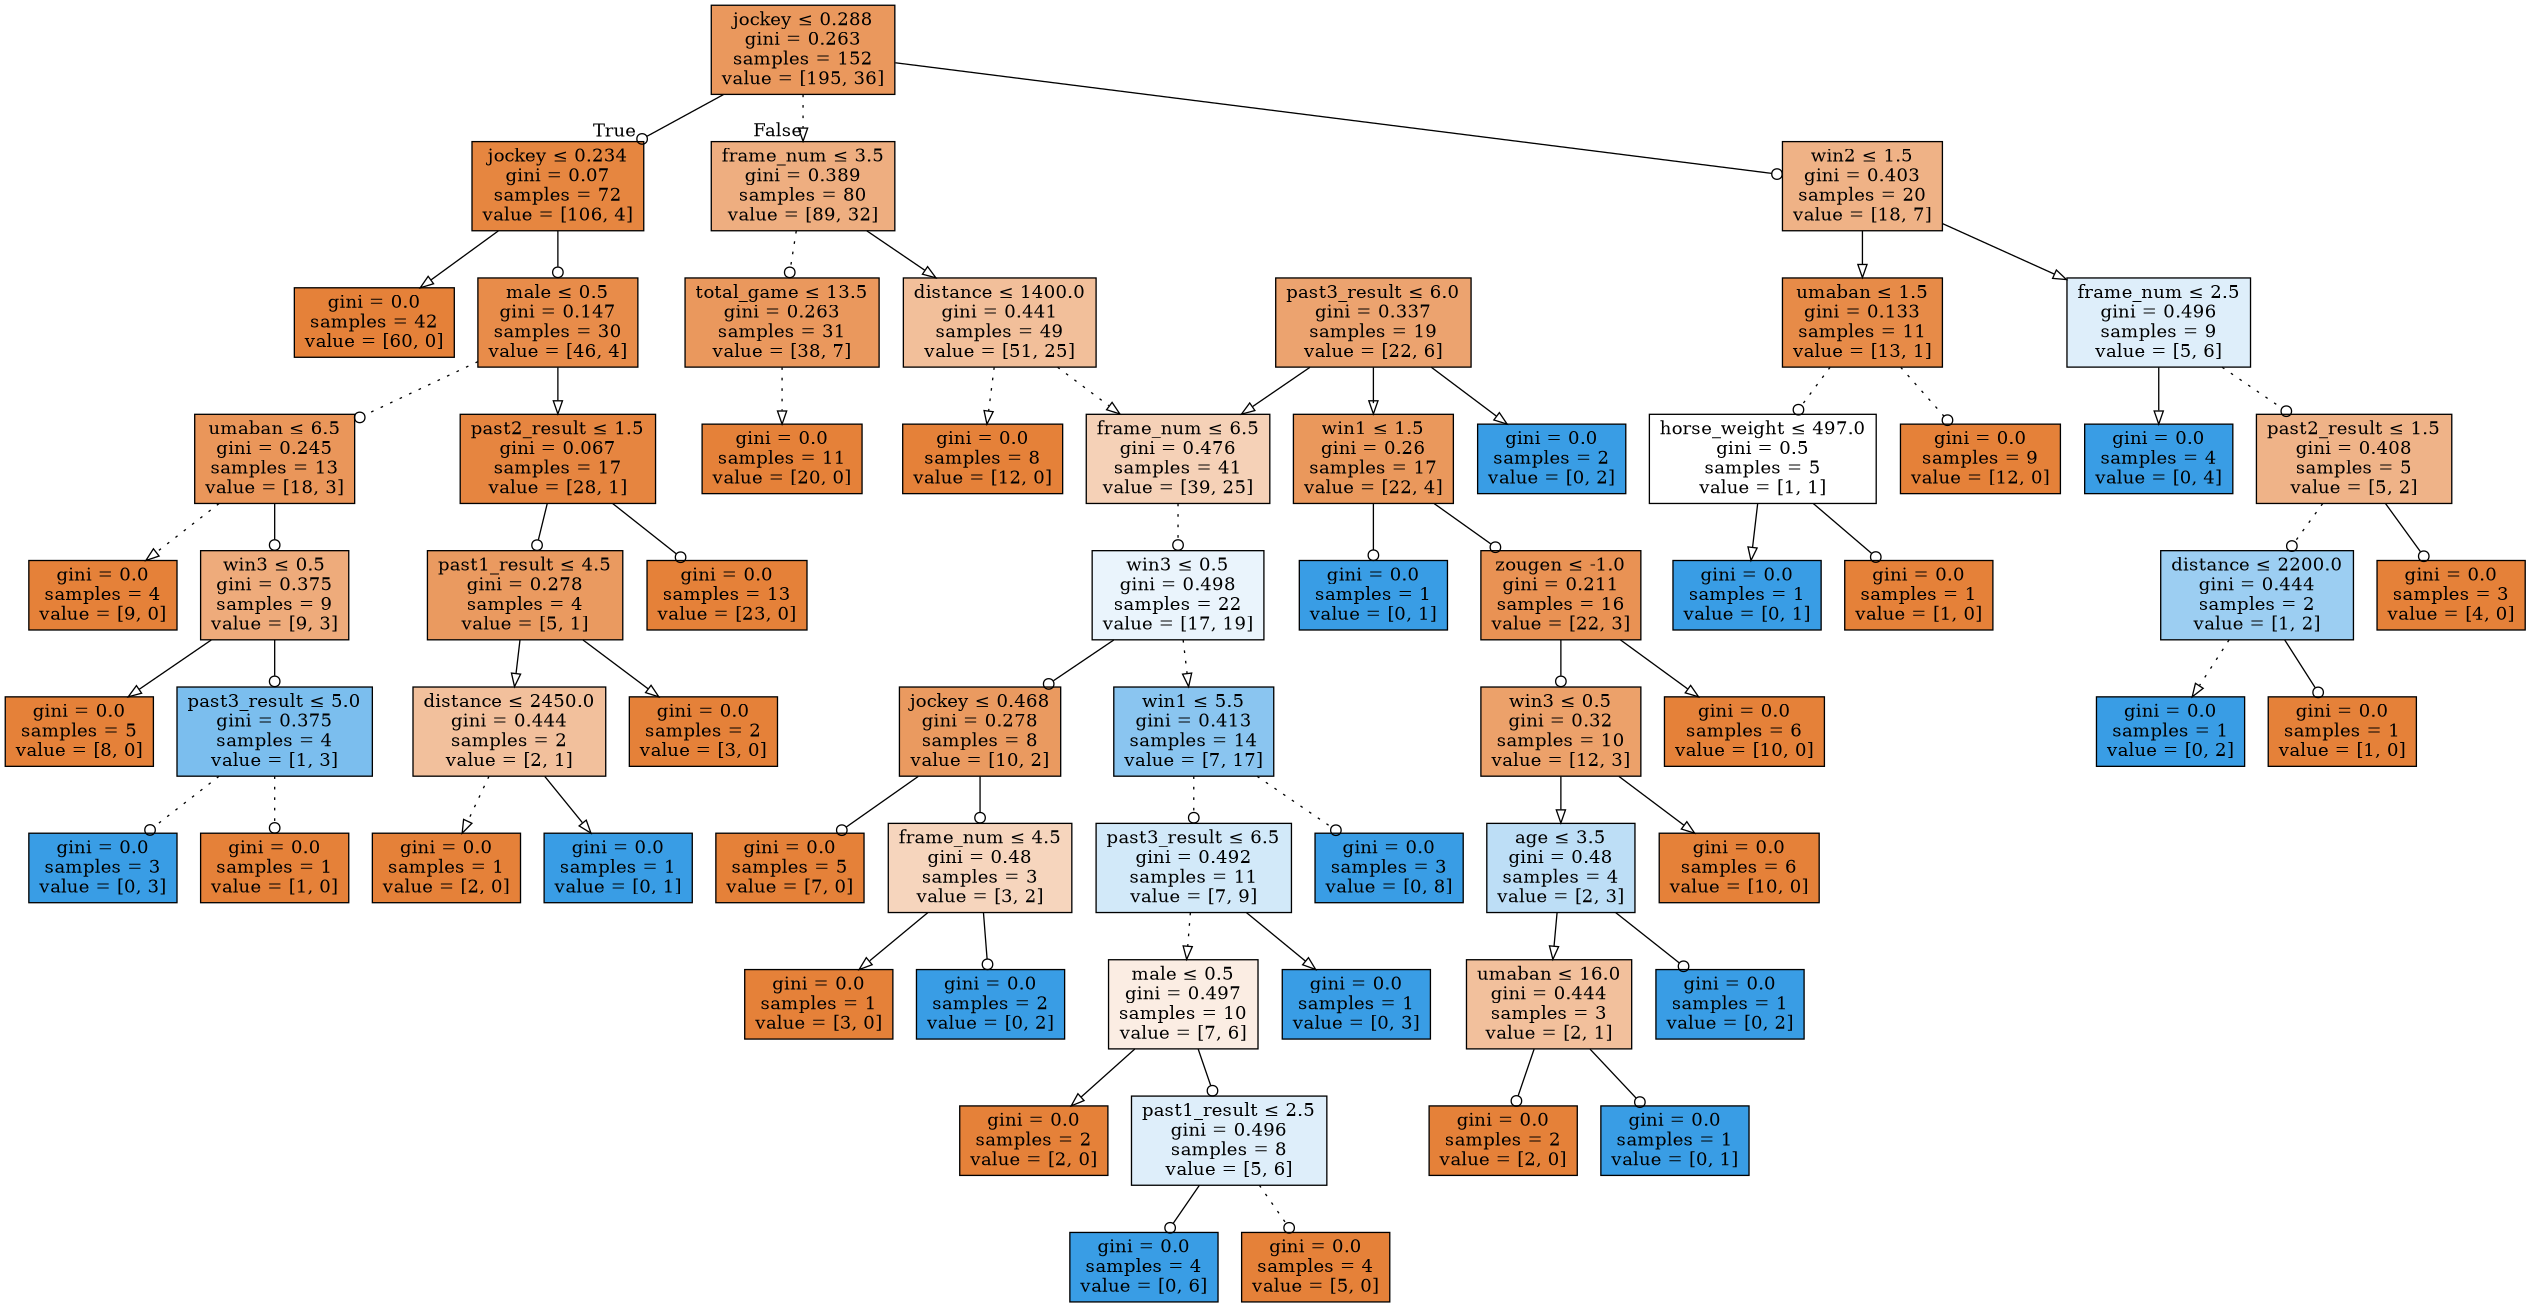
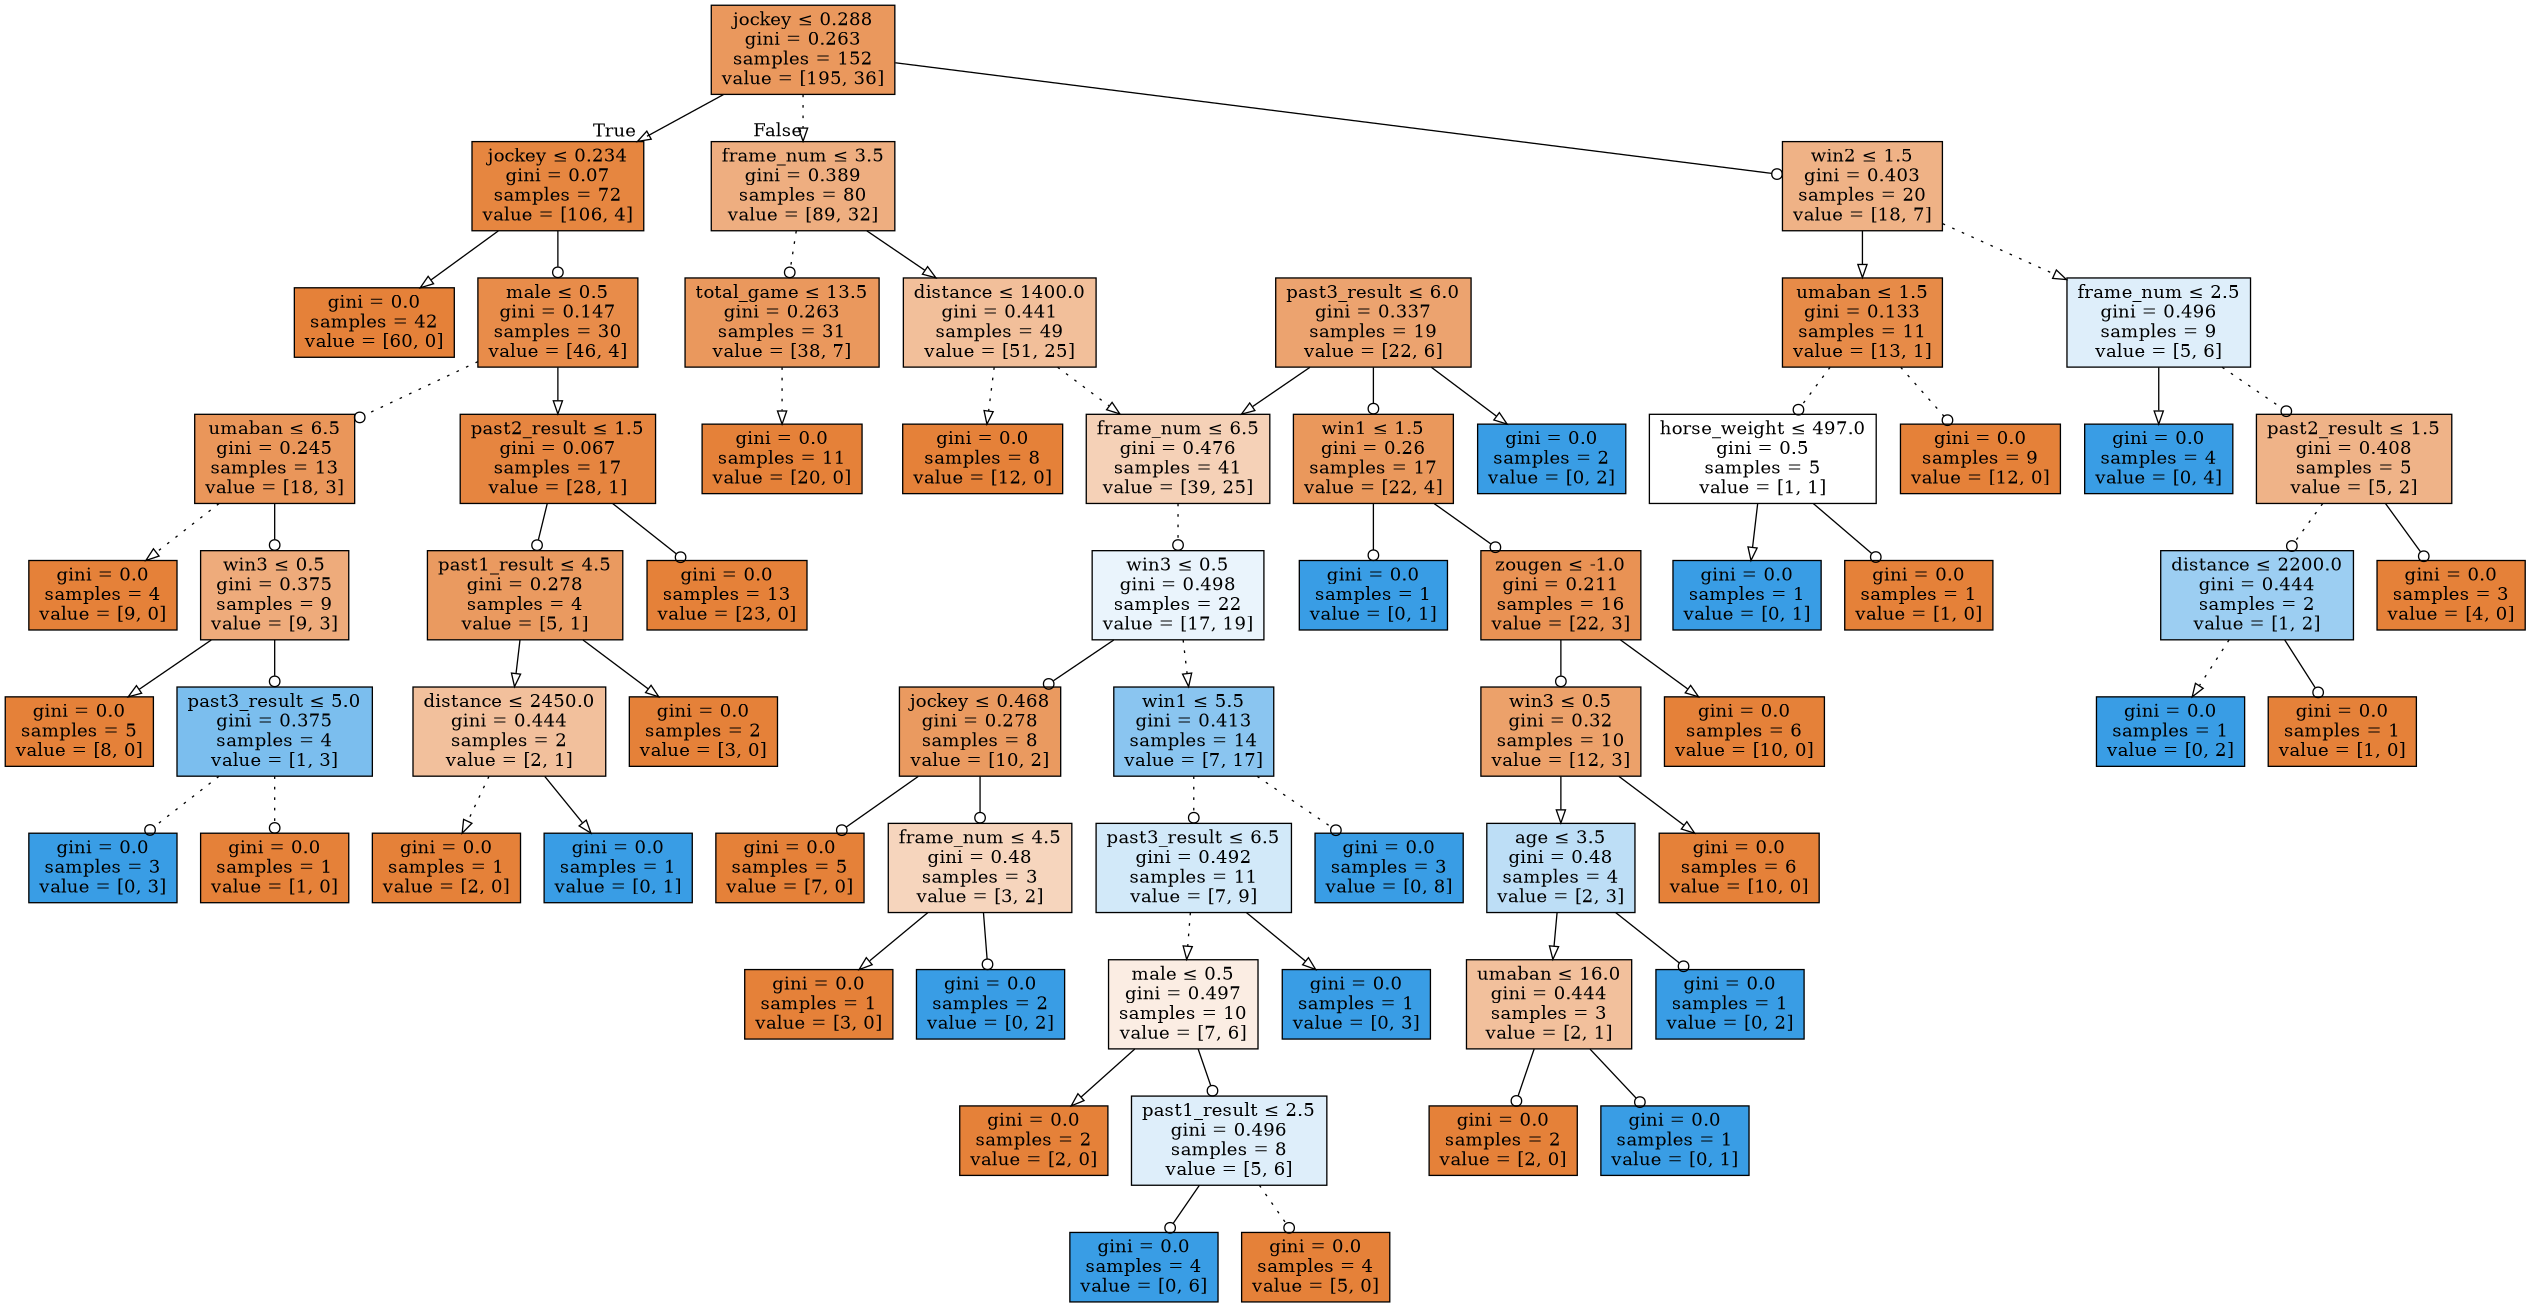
(685, 115) -> (685, 115)
(1998, 249) -> (1998, 249)
(1373, 385) -> (1373, 385)
